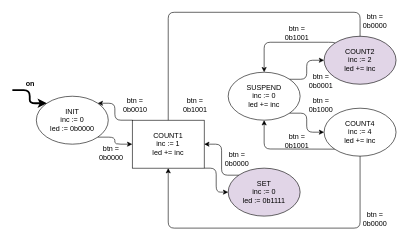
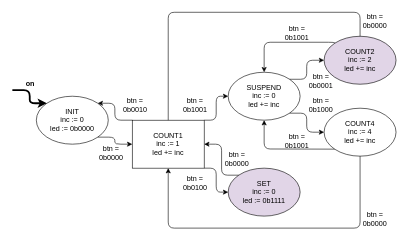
none -> (218, 97)
none -> (195, 183)
